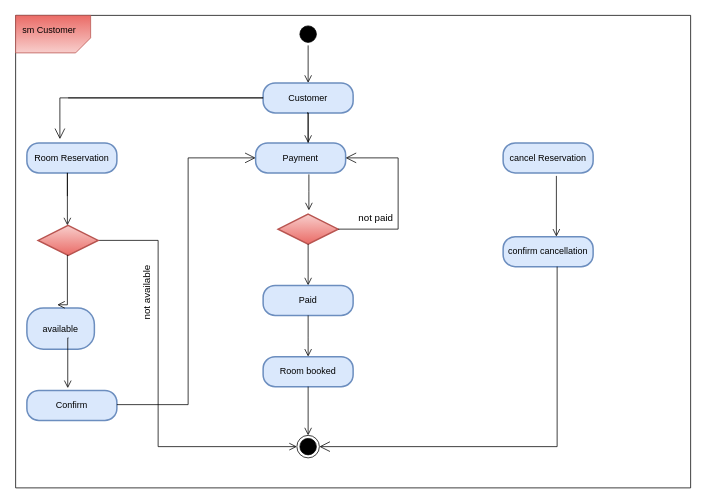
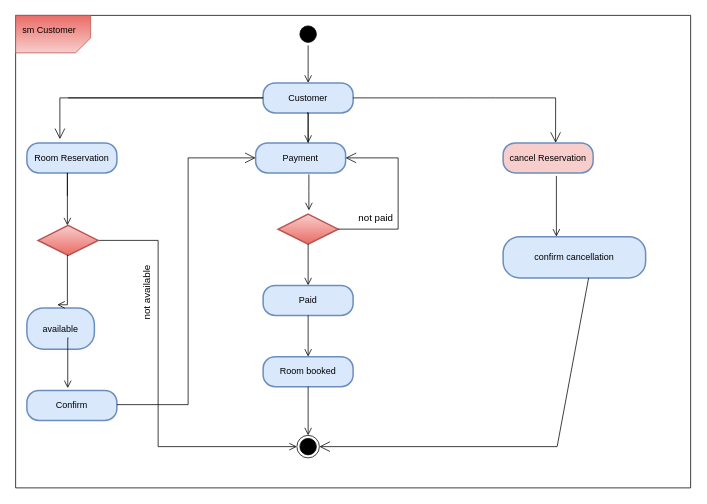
none -> (475, 98)
(548, 158) -> (548, 158)
(548, 252) -> (574, 257)
